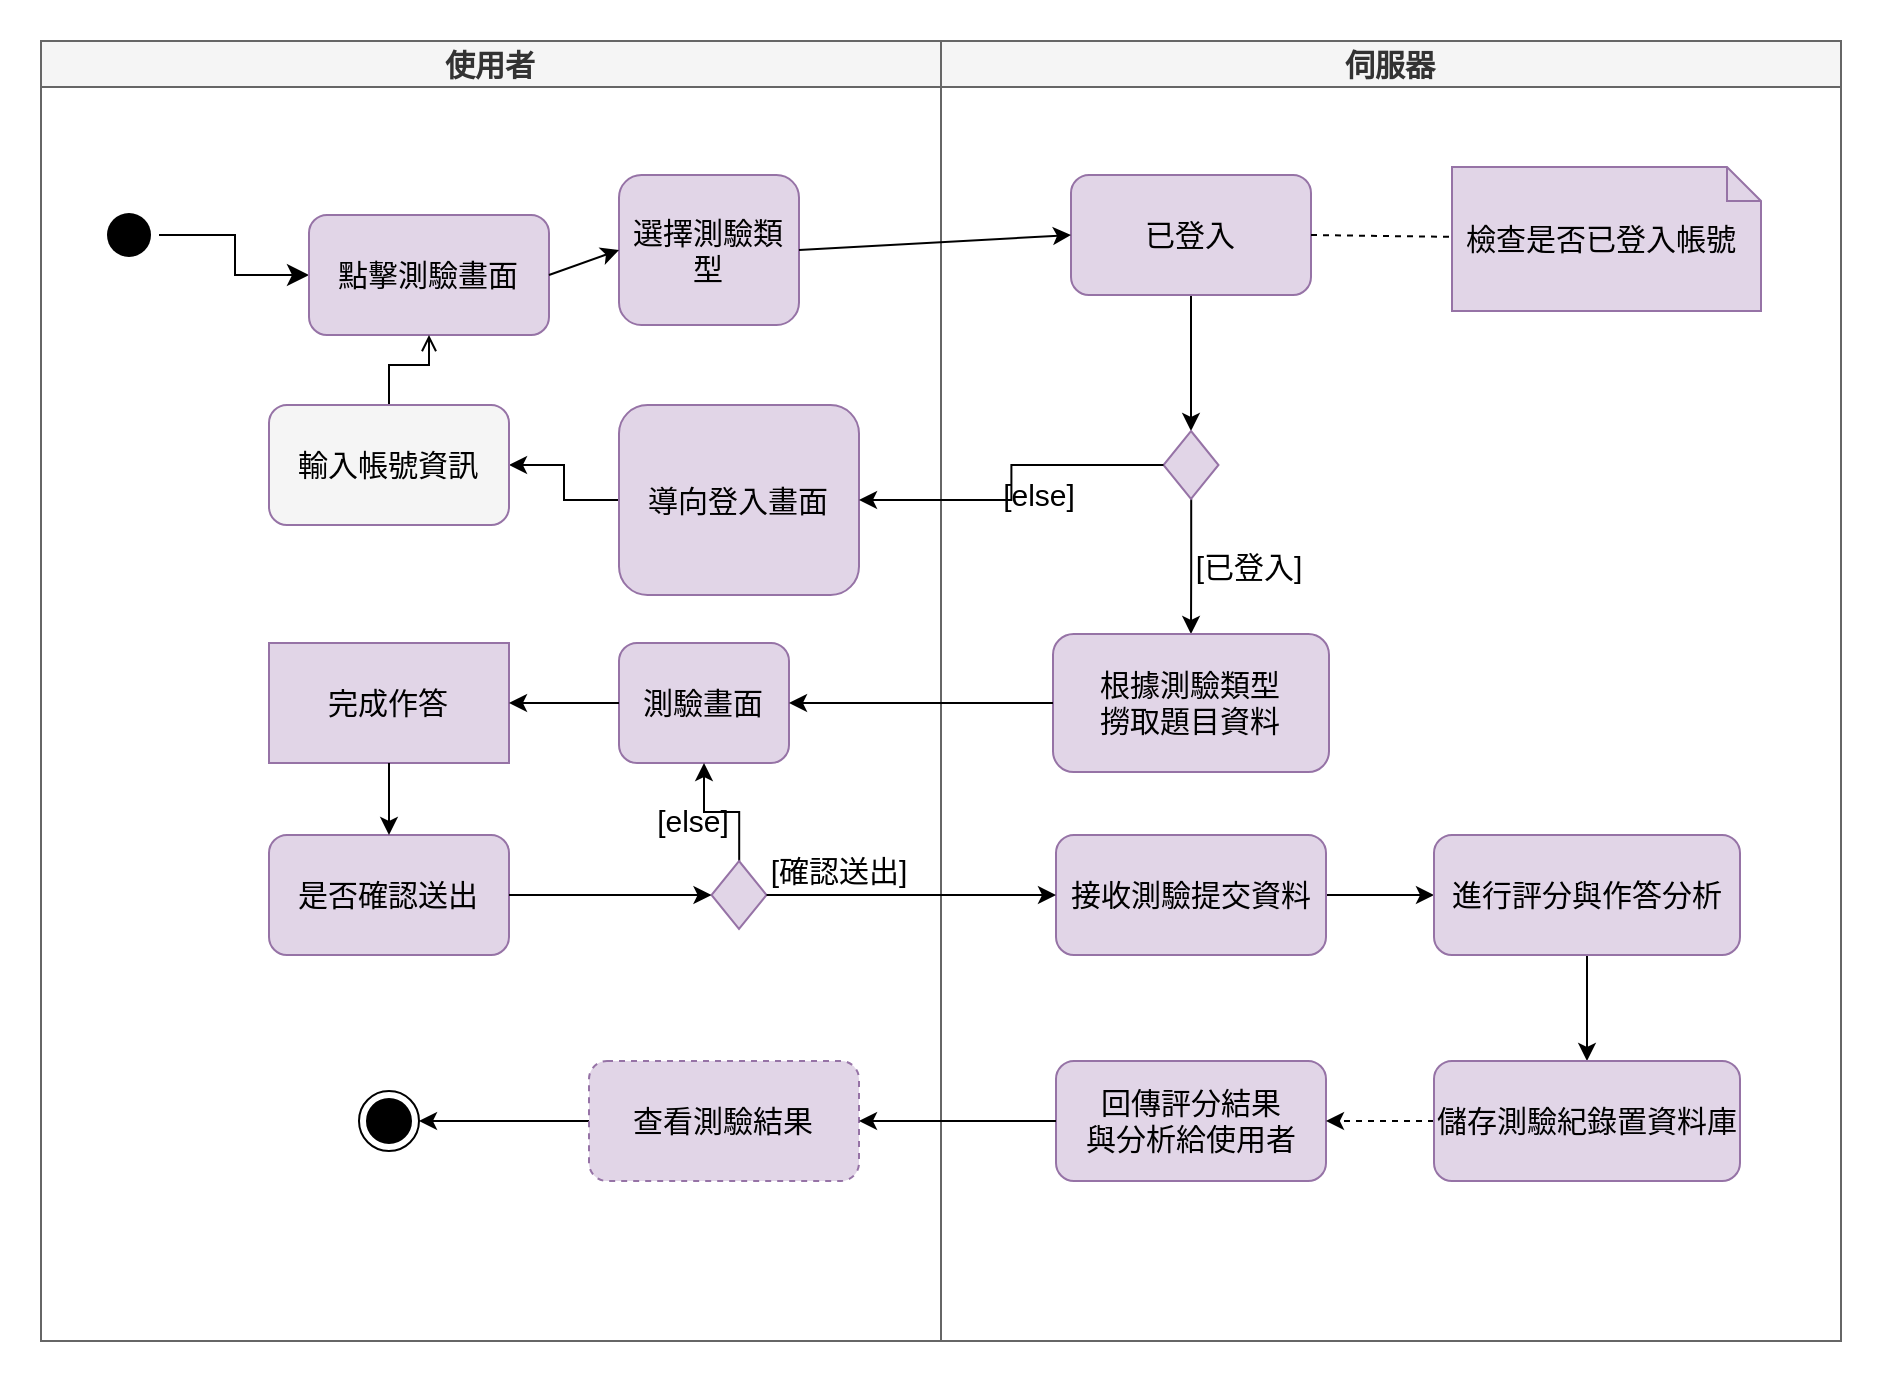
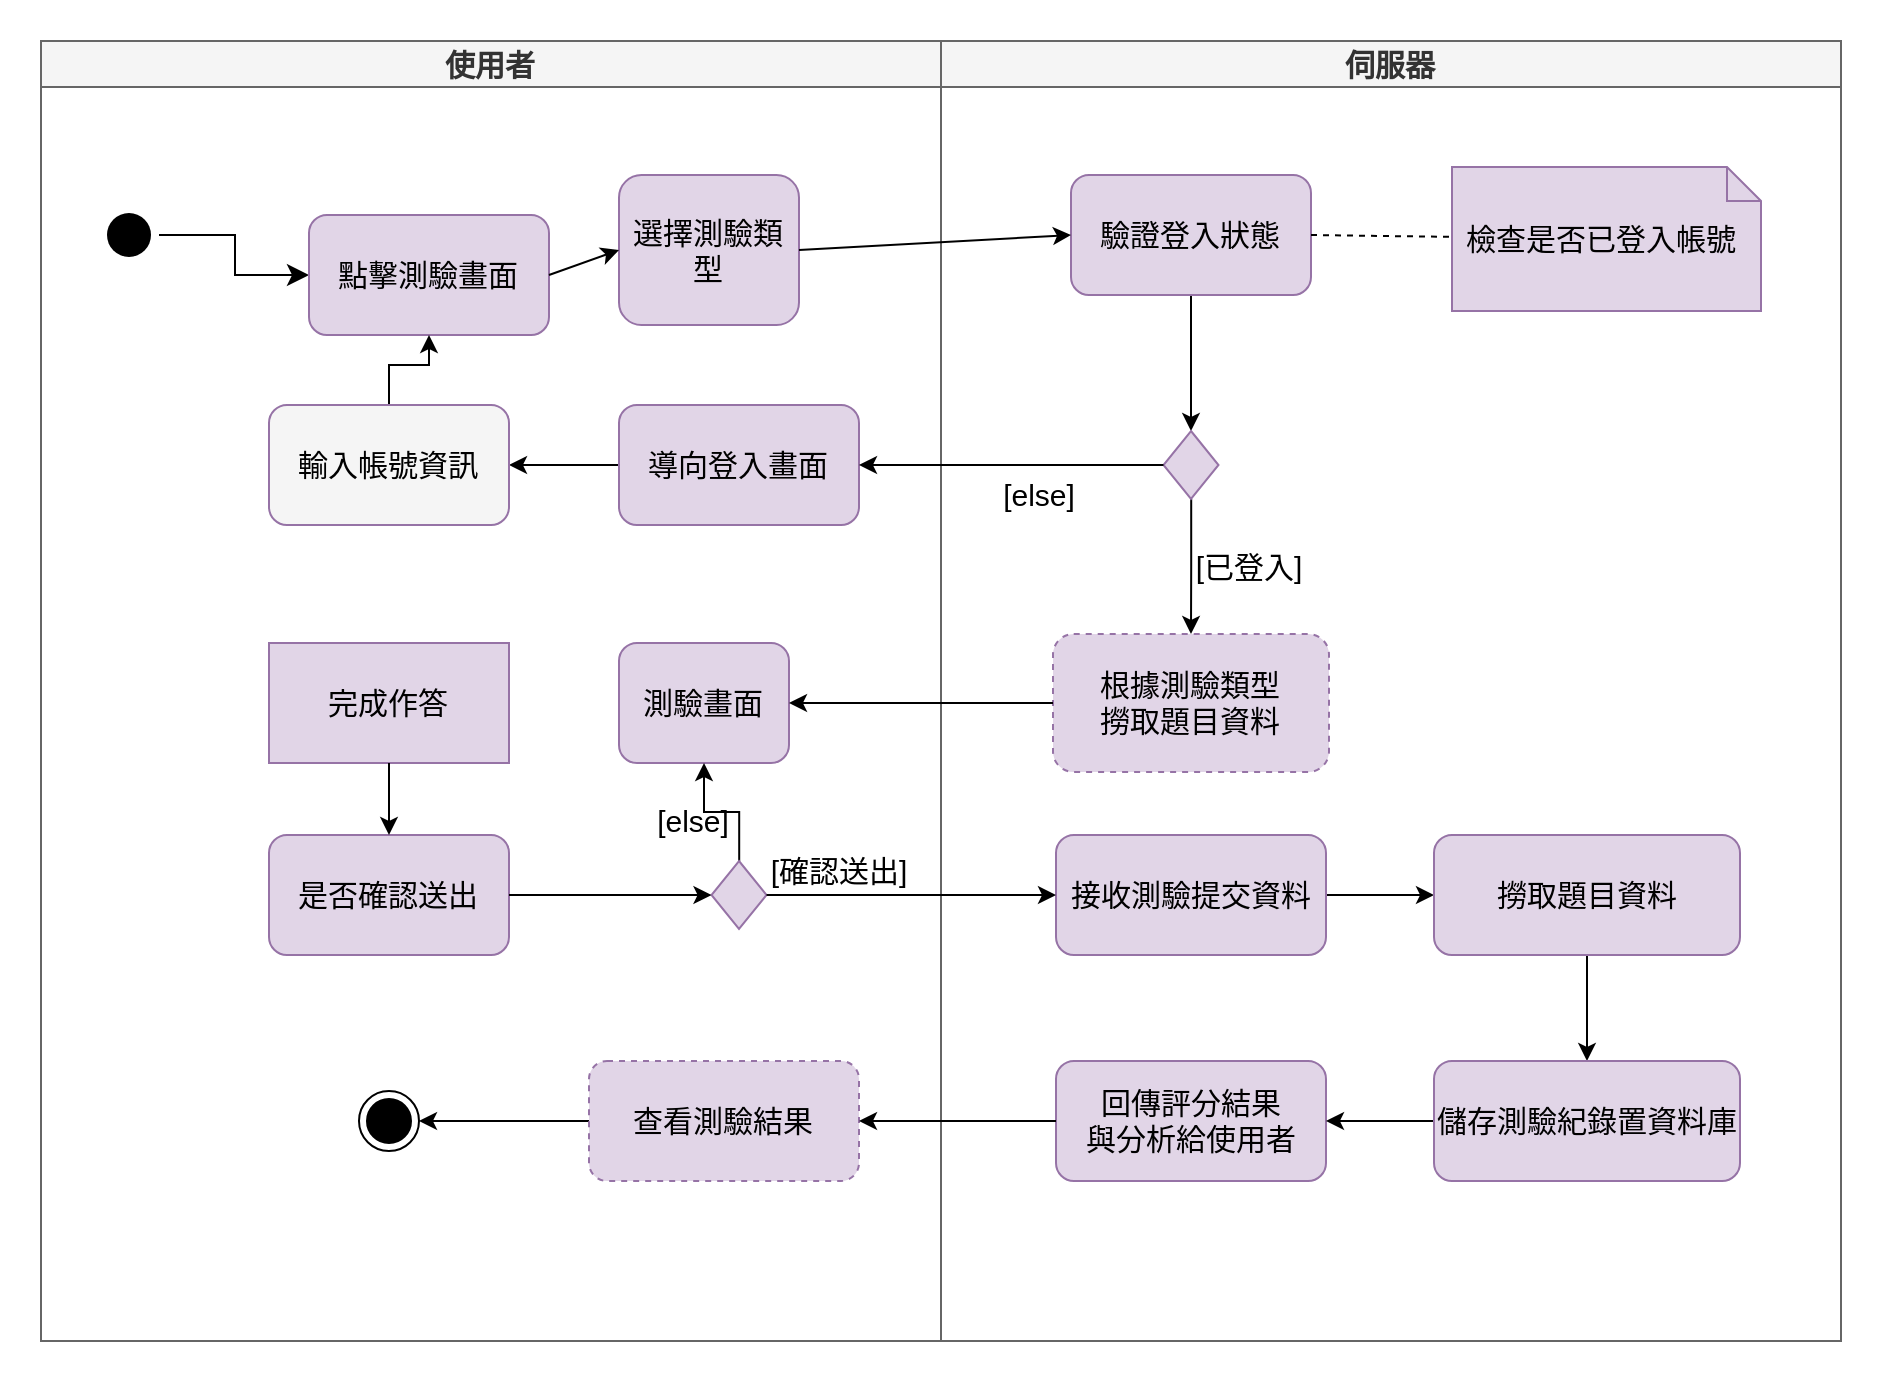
(1191, 235) -> (1191, 235)
(429, 346) -> (429, 350)
(739, 500) -> (739, 465)
(571, 703) -> none
(1191, 703) -> (1191, 703)
(1588, 895) -> (1588, 895)
(1384, 1121) -> (1384, 1121)
